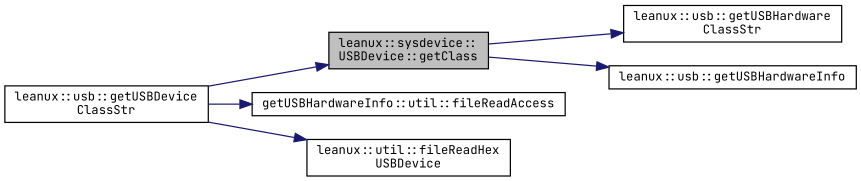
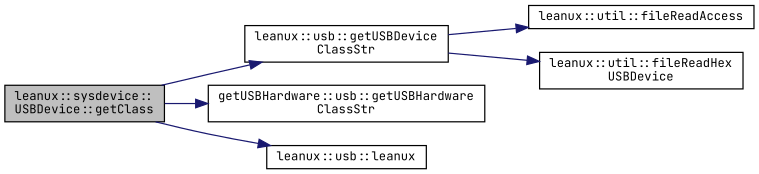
(733, 24) -> (347, 104)
(262, 77) -> (206, 75)
(733, 77) -> (347, 157)
(409, 104) -> (641, 17)
